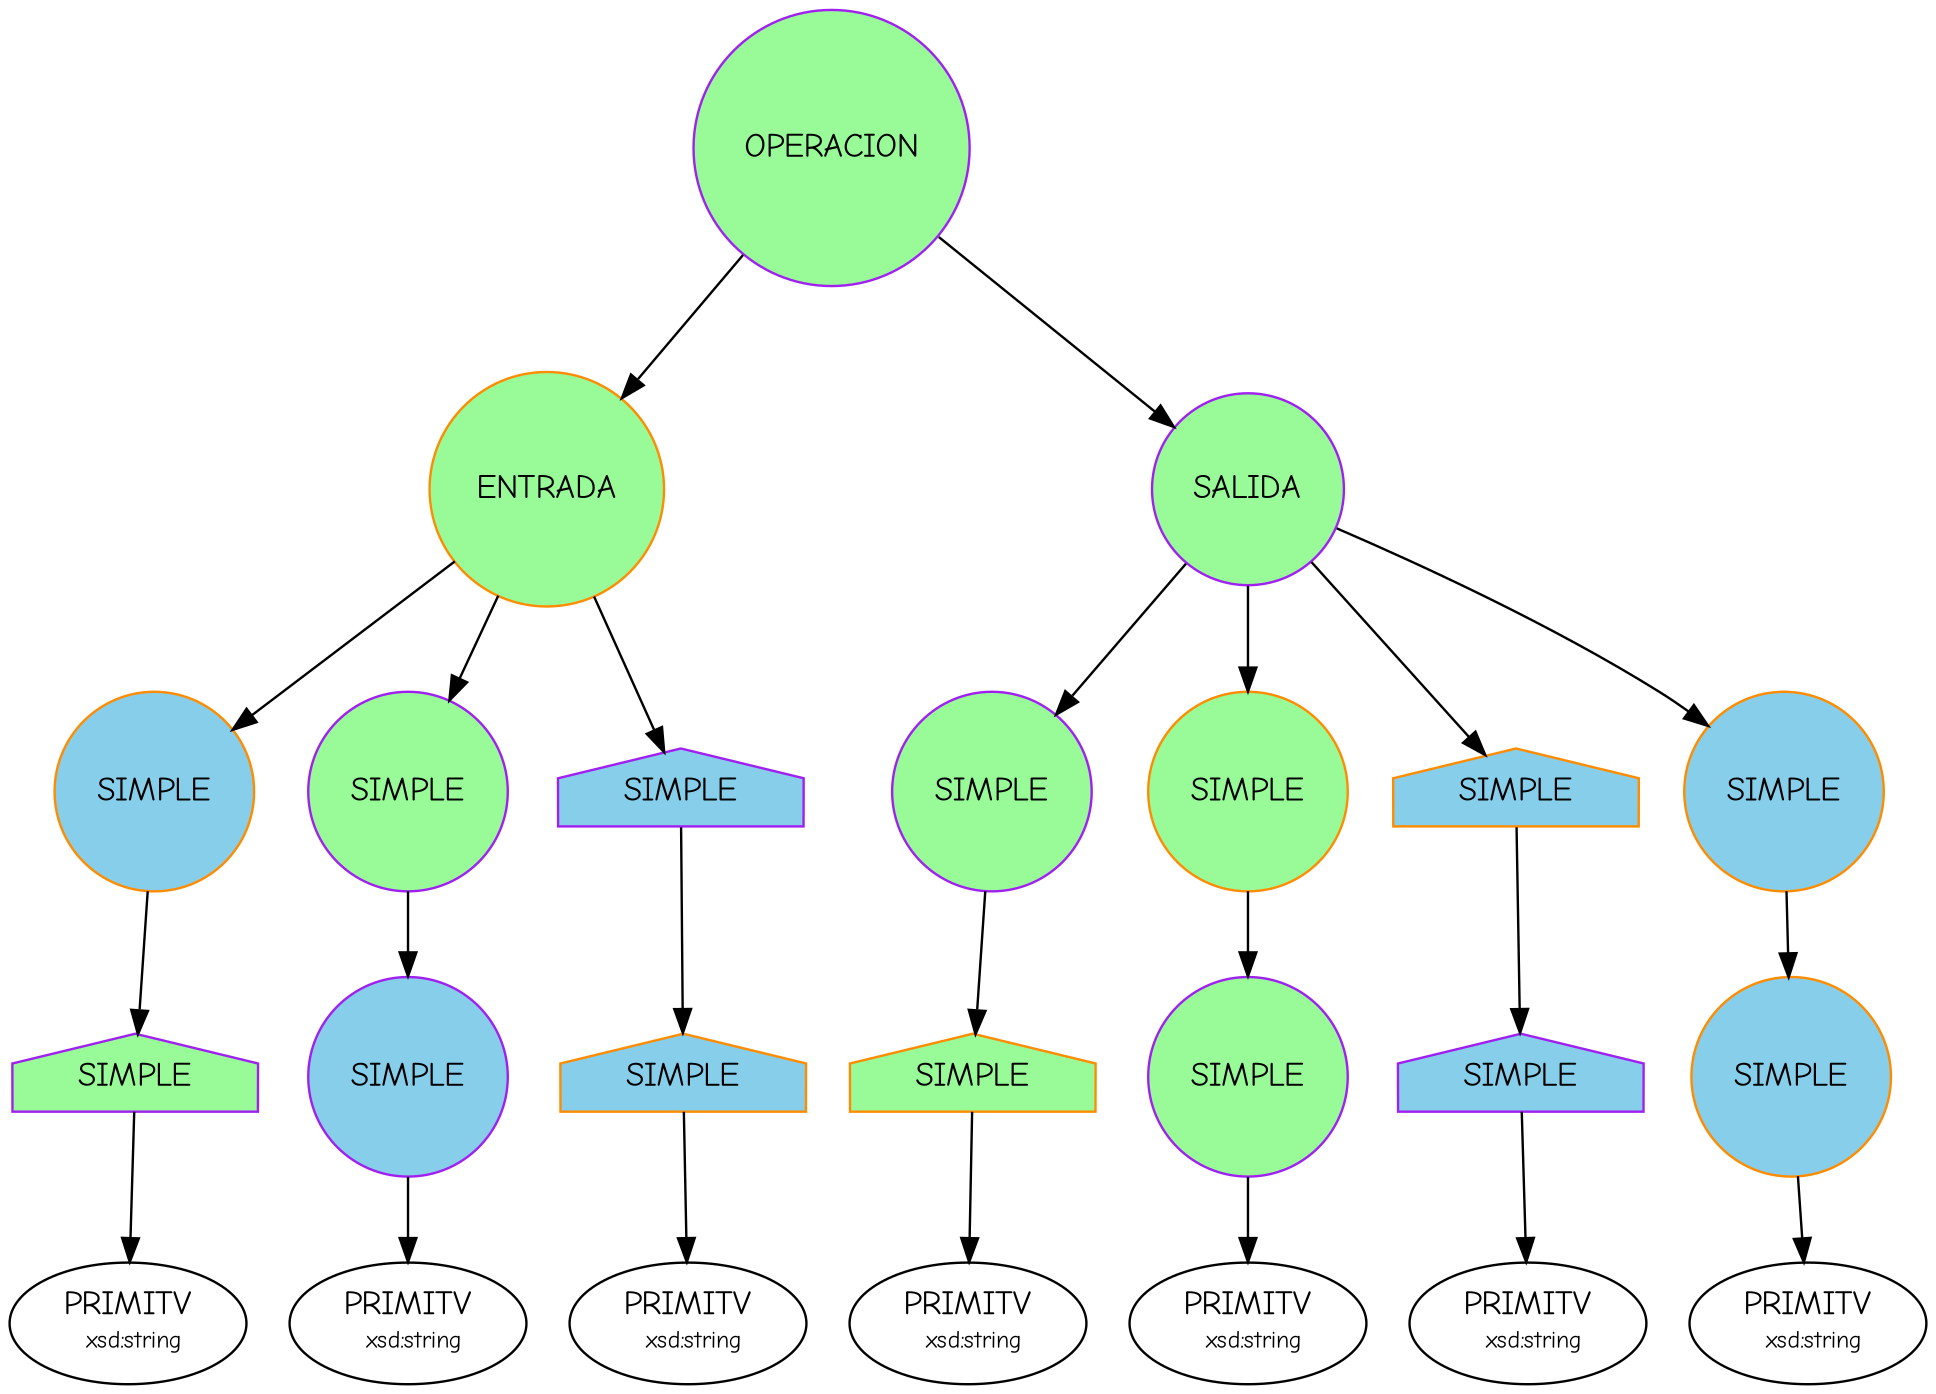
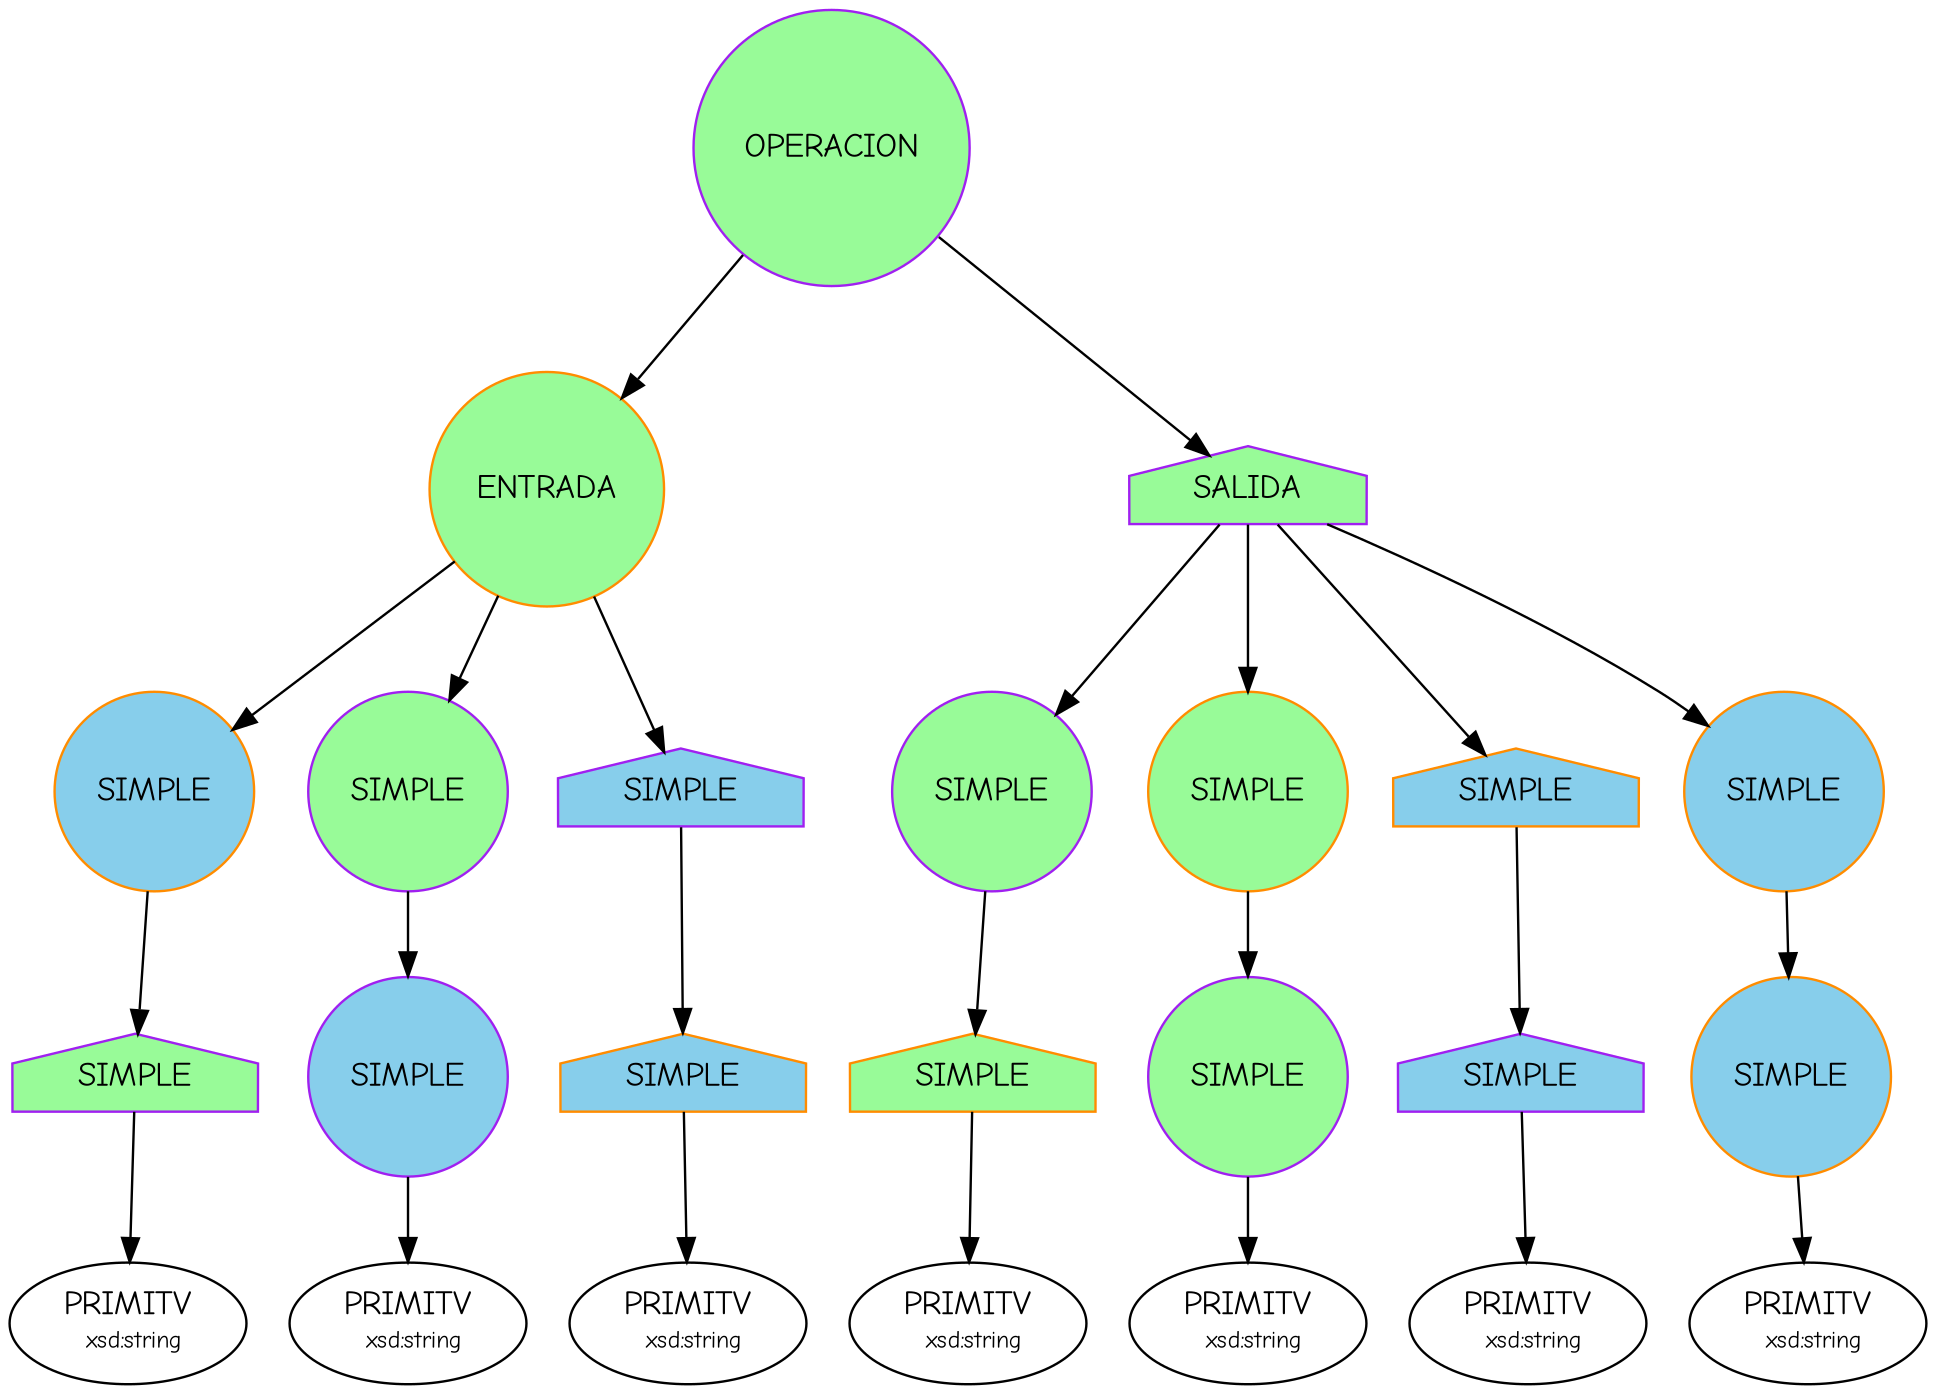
(1248, 489) -> (1248, 489)
